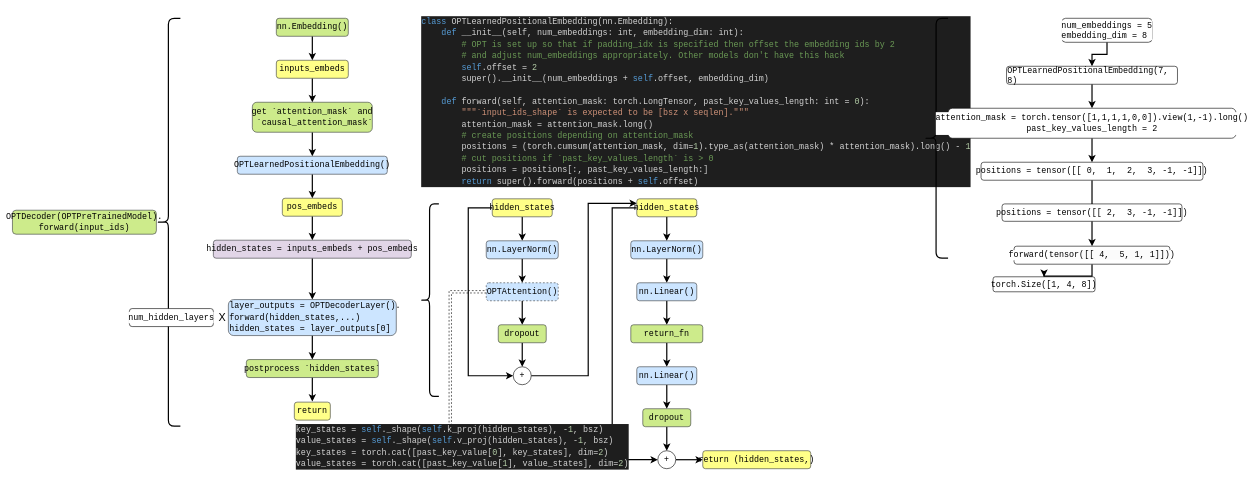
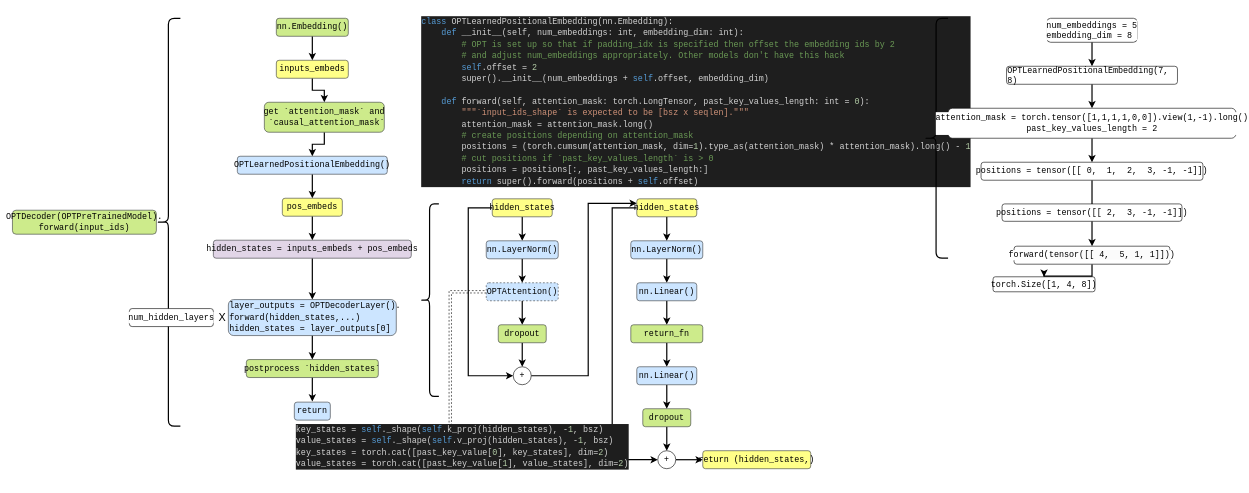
(1107, 30) -> (1092, 30)
(312, 117) -> (324, 117)
(312, 411) -> (312, 411)
